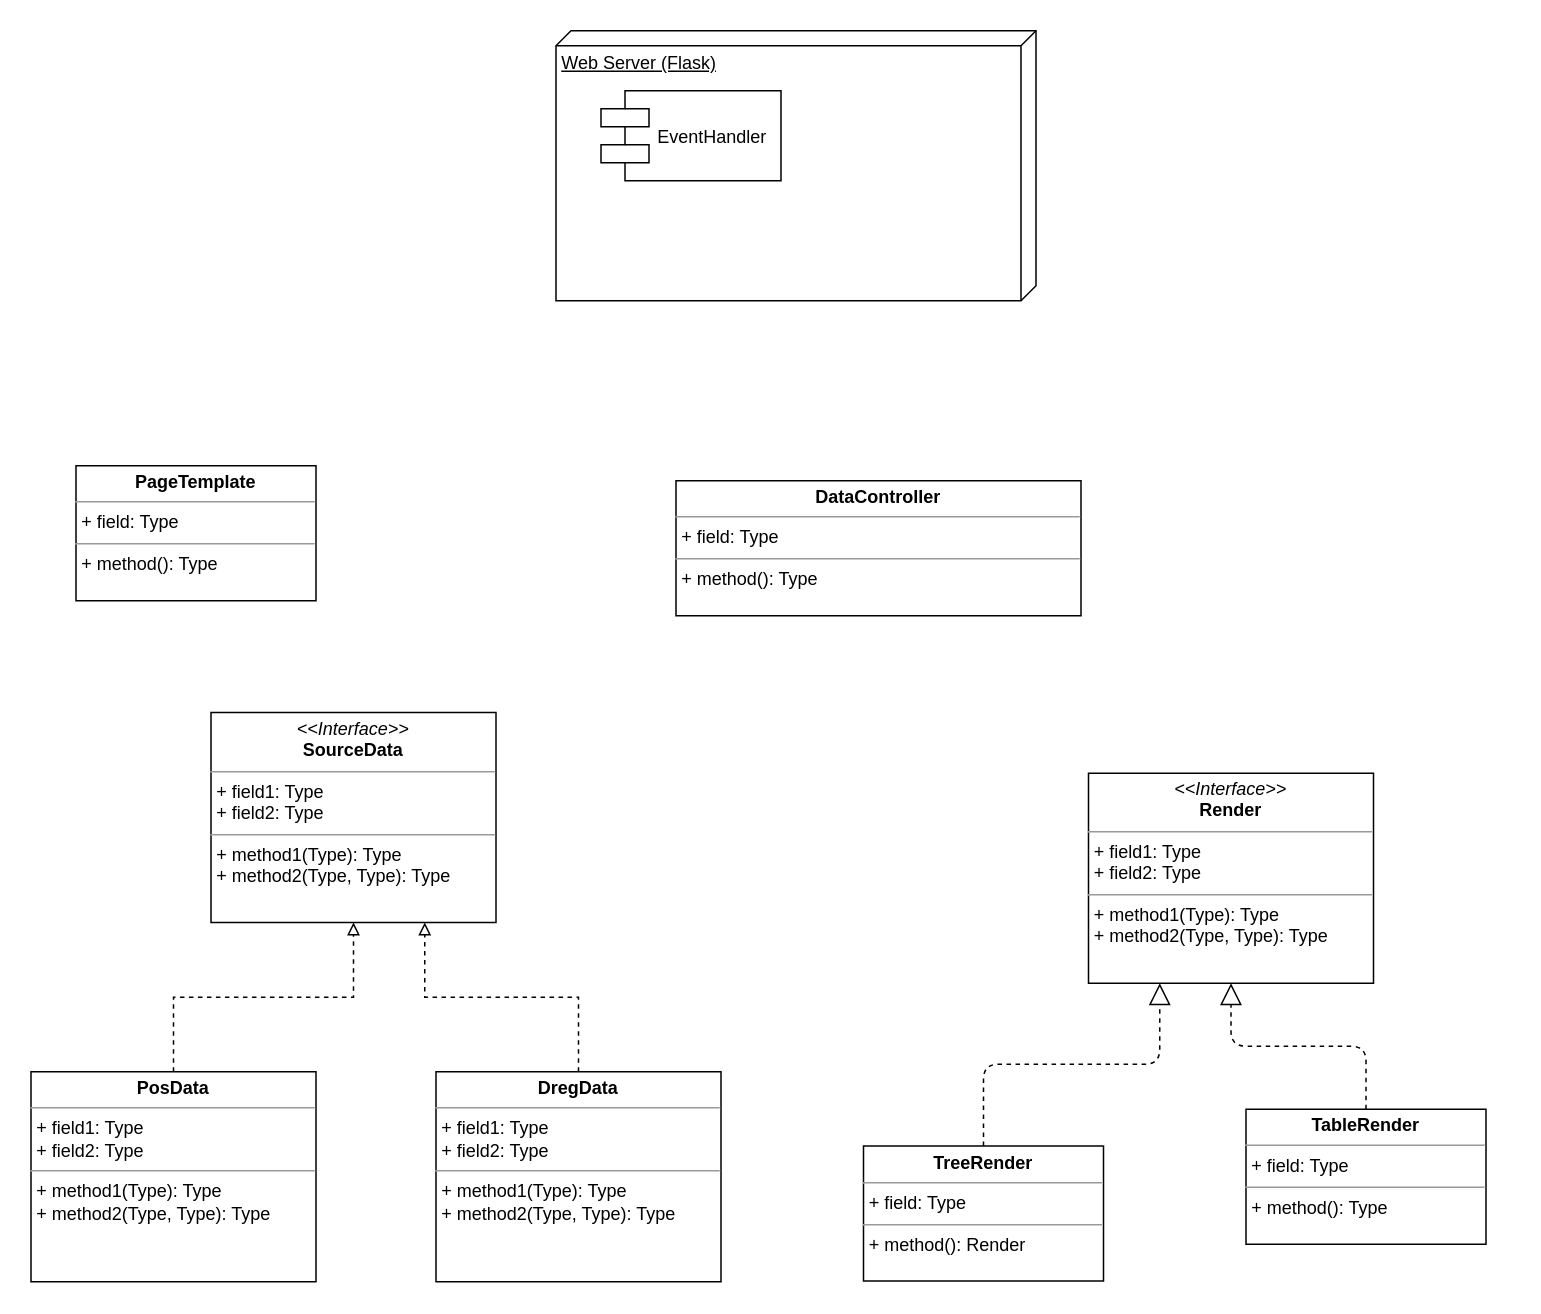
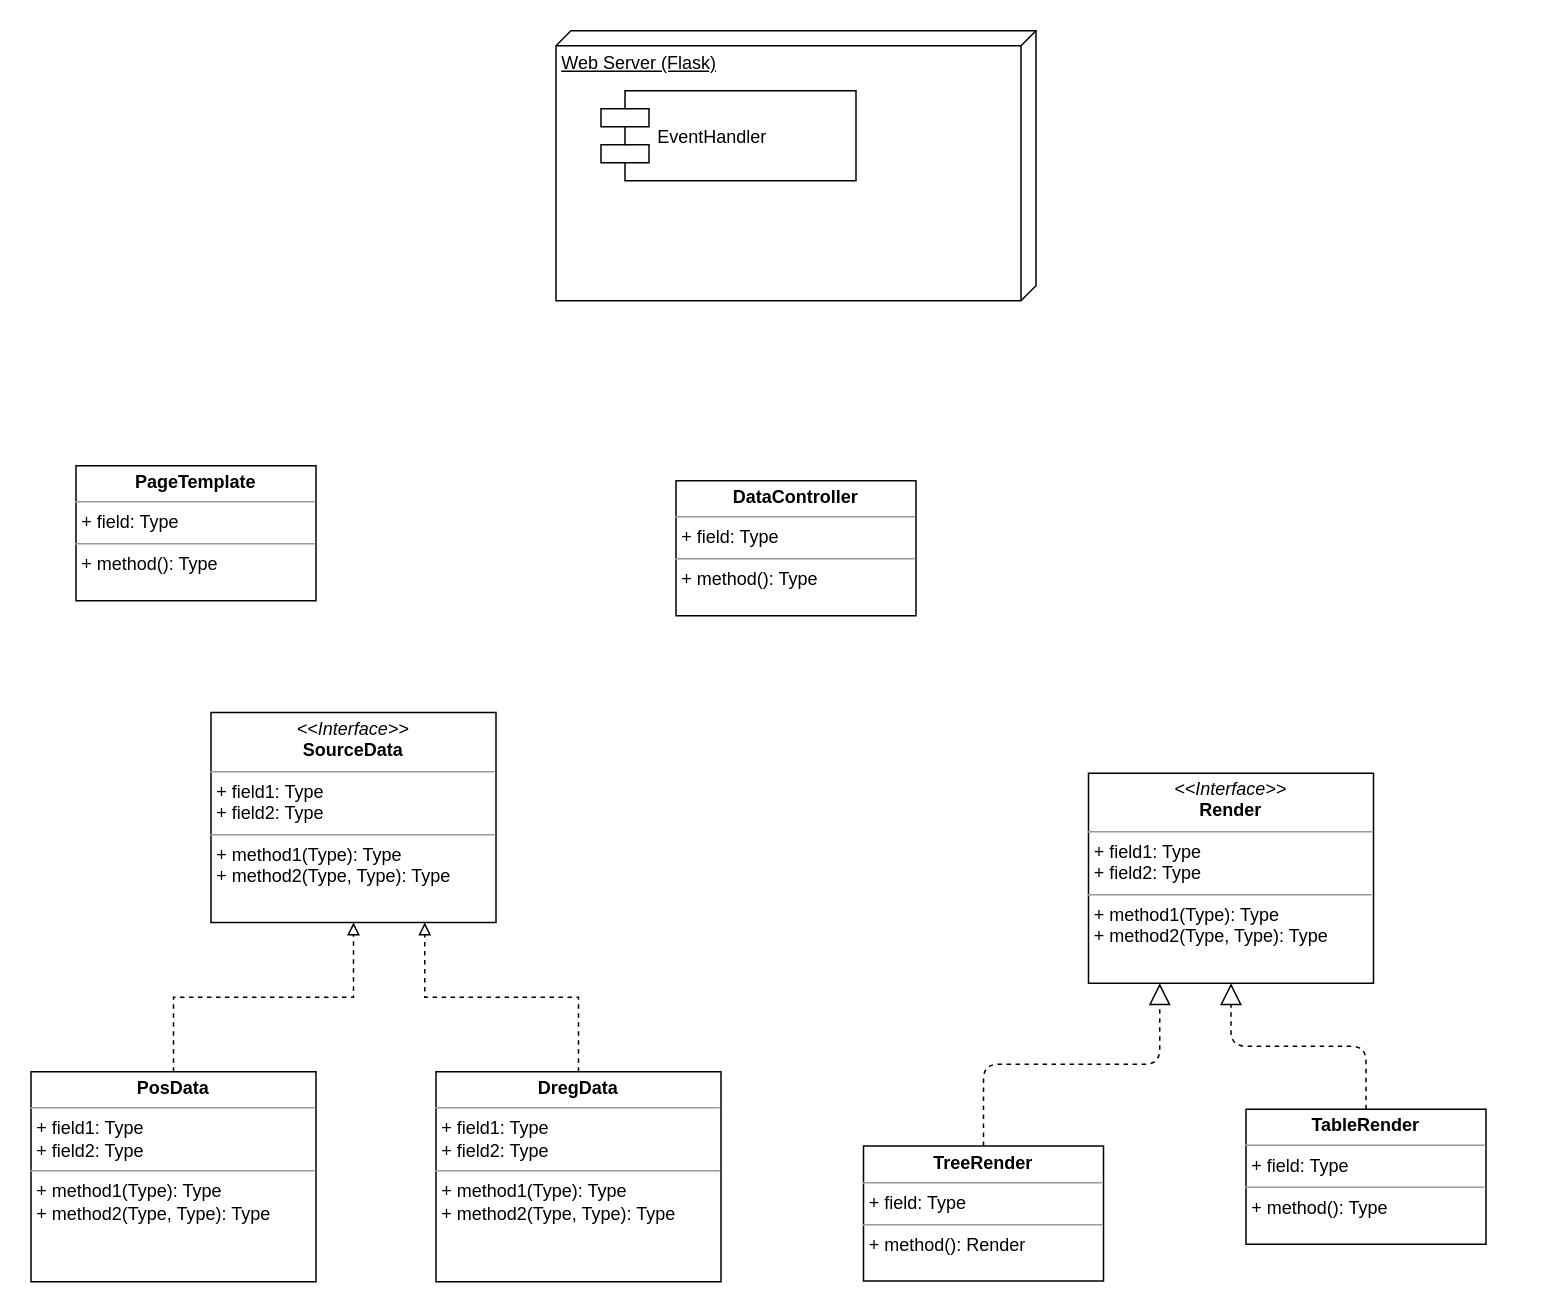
(691, 136) -> (728, 136)
(878, 548) -> (796, 548)
